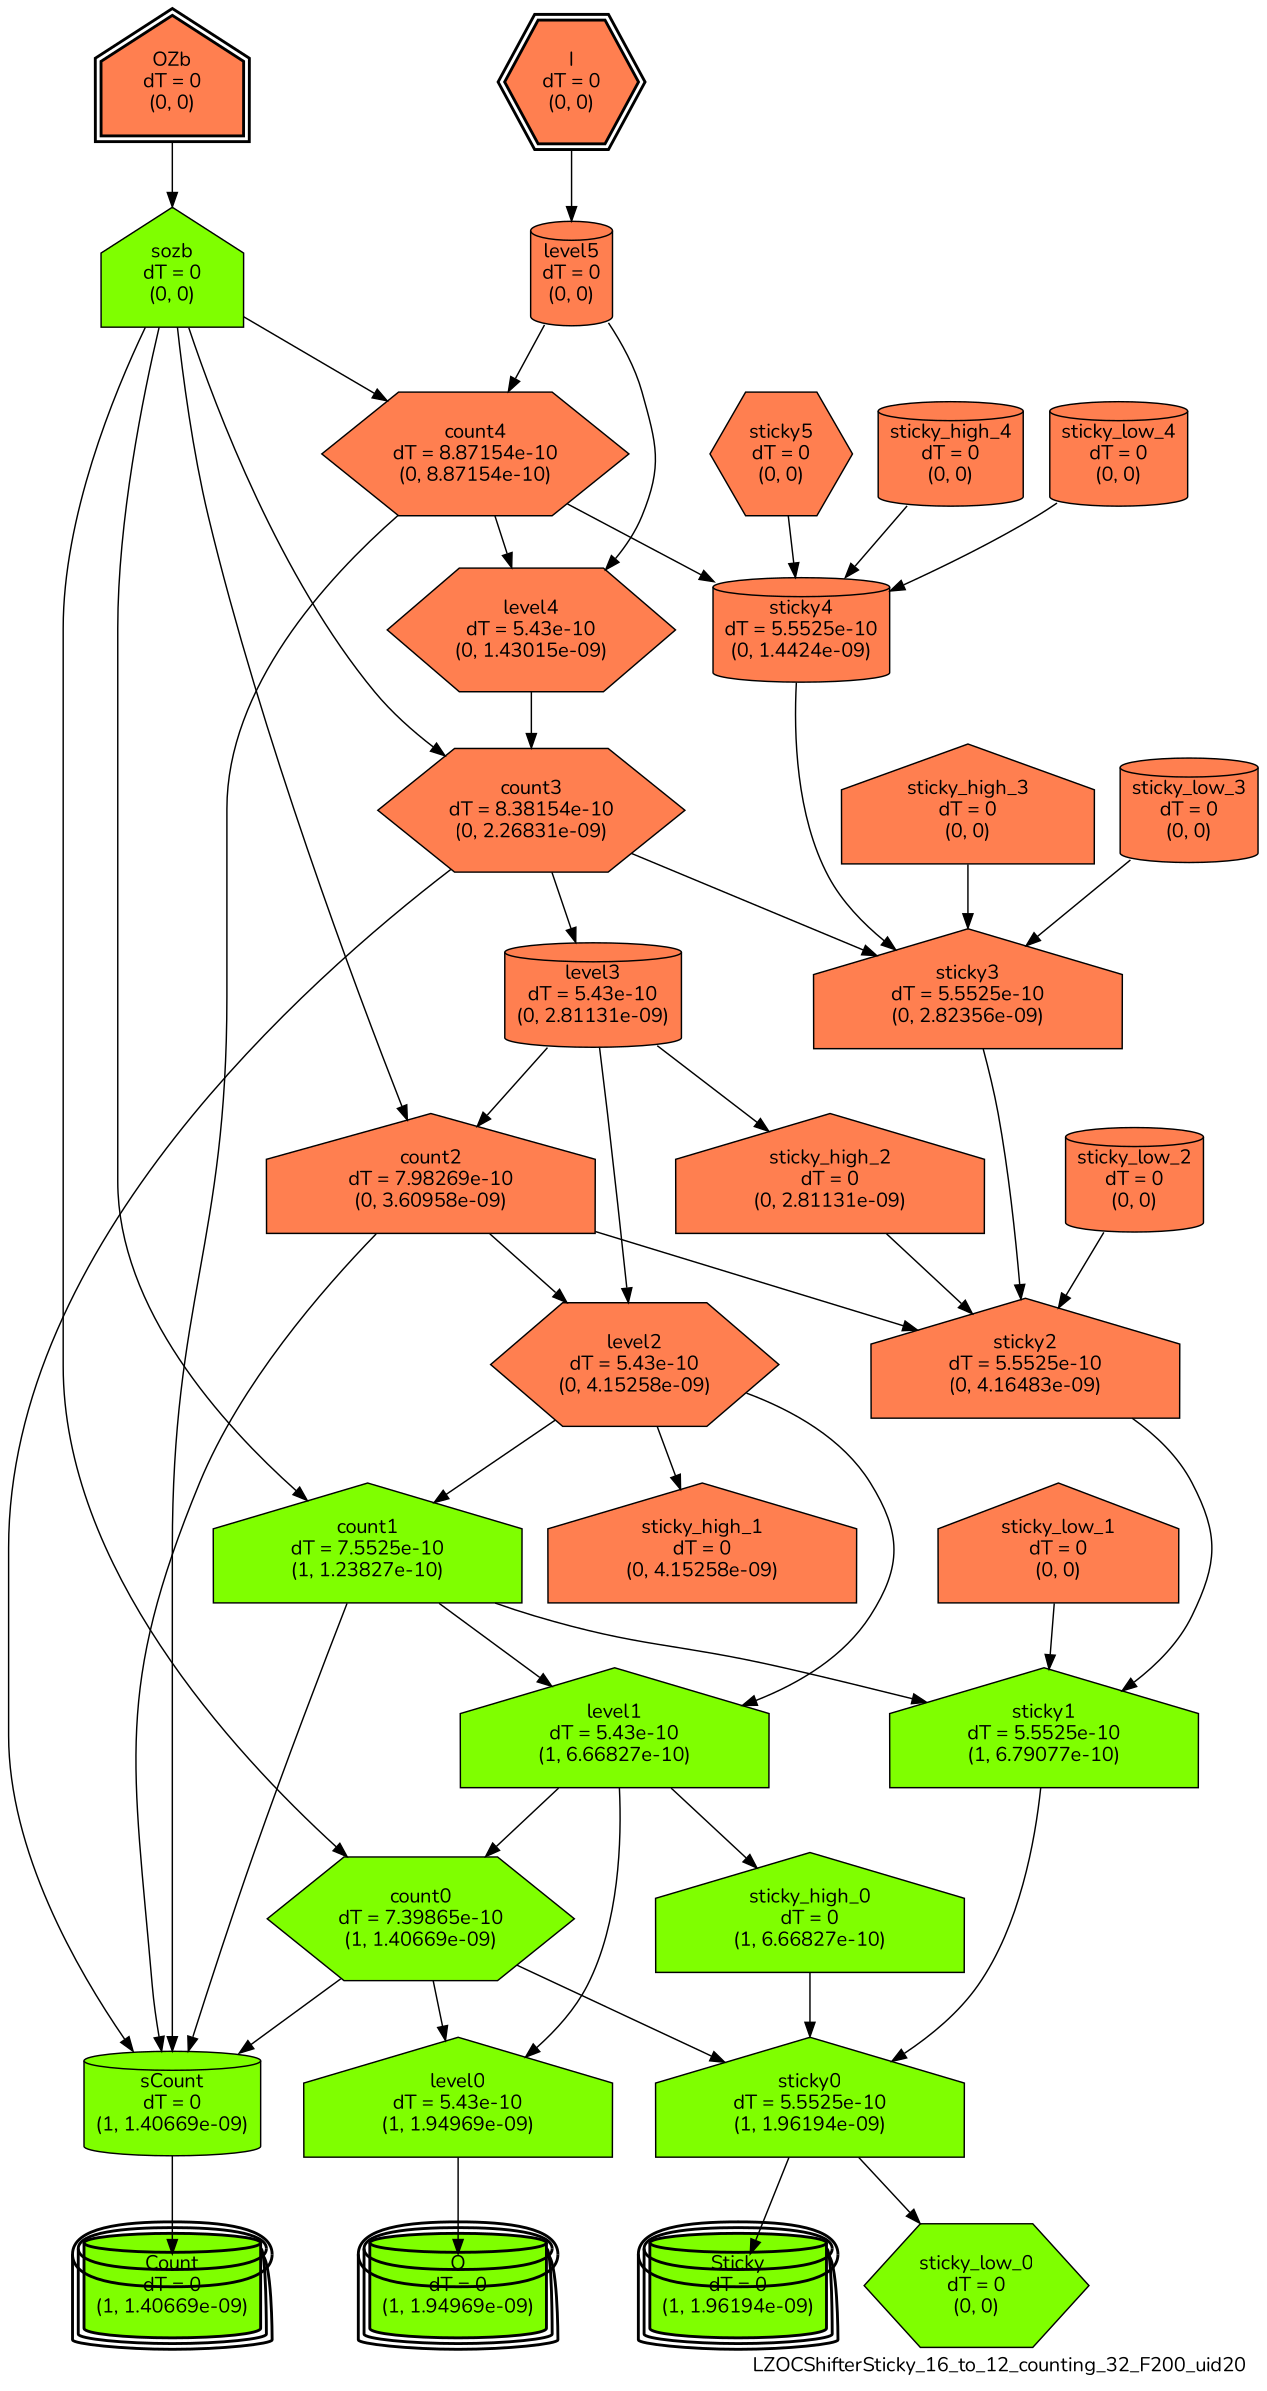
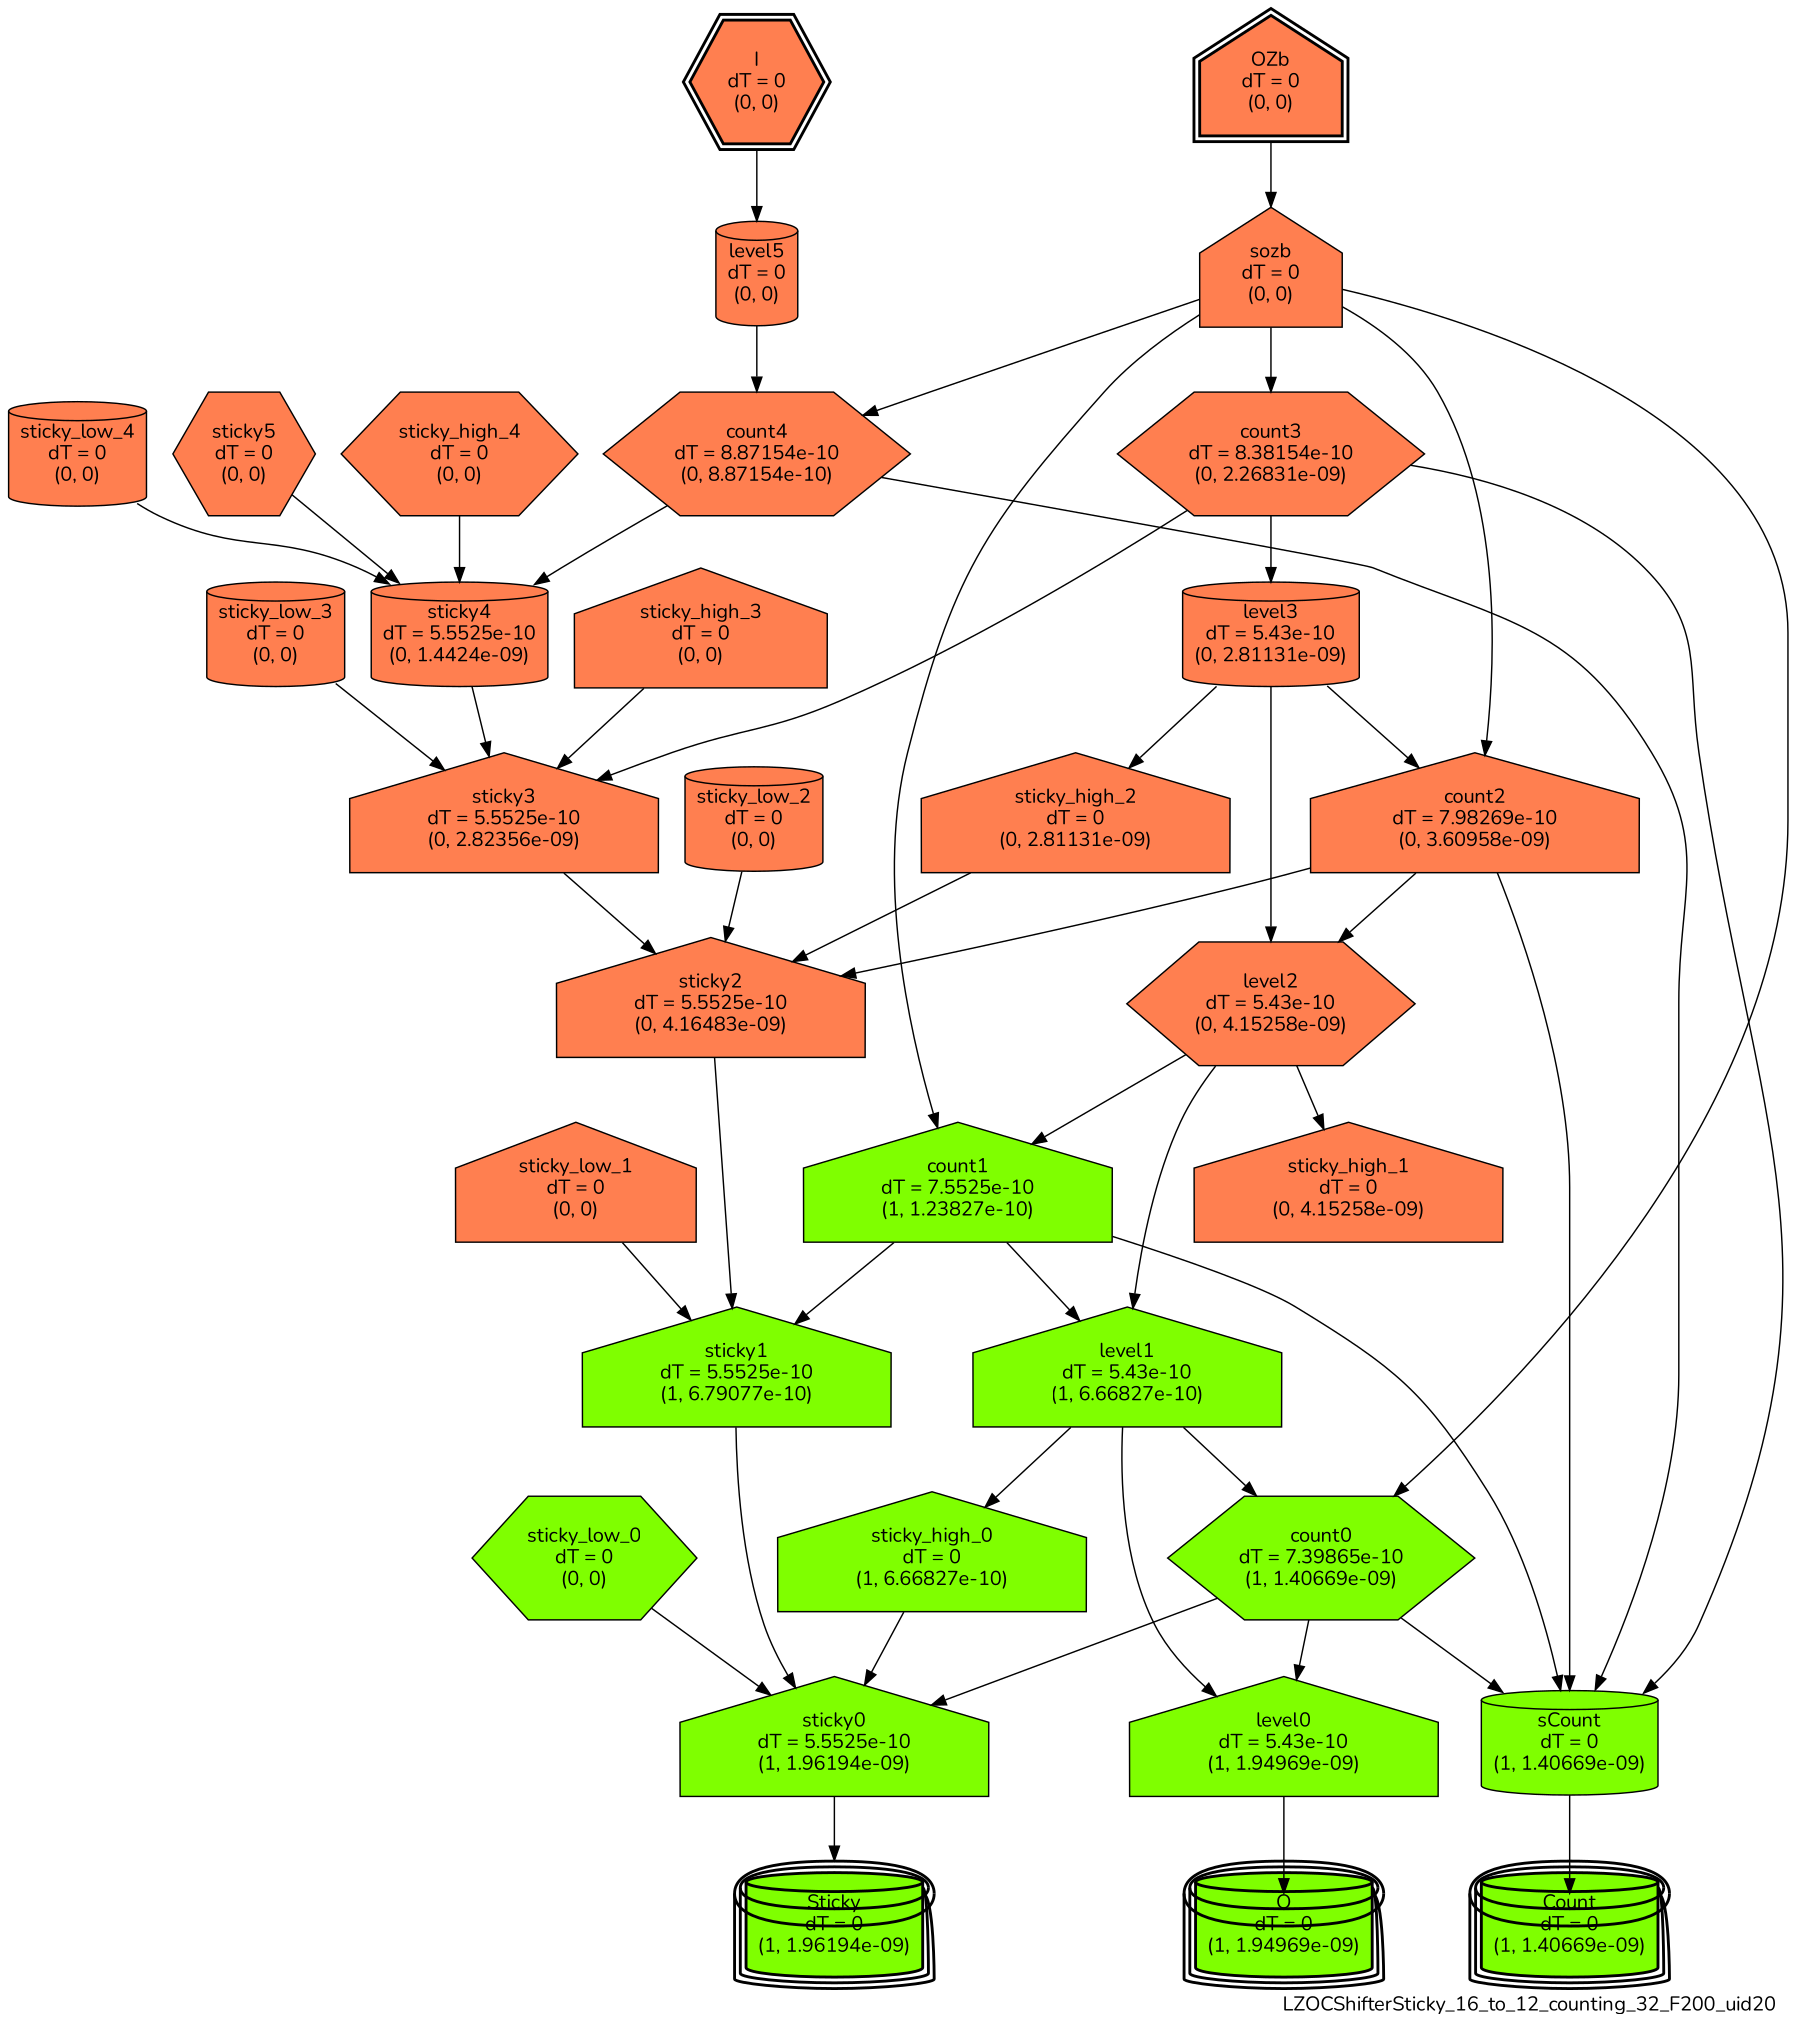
(172, 274) -> (1271, 274)
(951, 454) -> (460, 454)
(531, 630) -> none
(884, 2185) -> (705, 1647)
